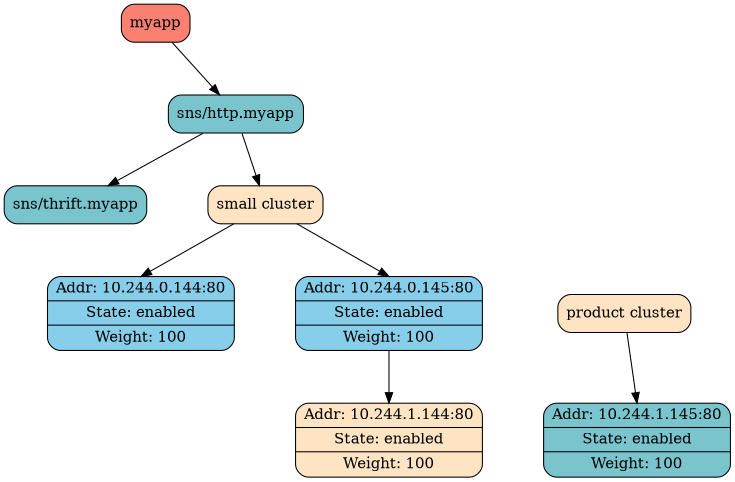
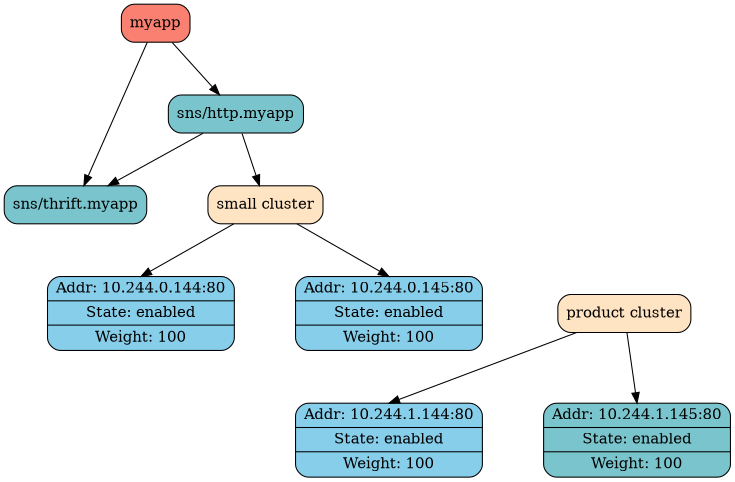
none -> (118, 109)
(389, 371) -> (488, 366)
(389, 440) -> (389, 440)
